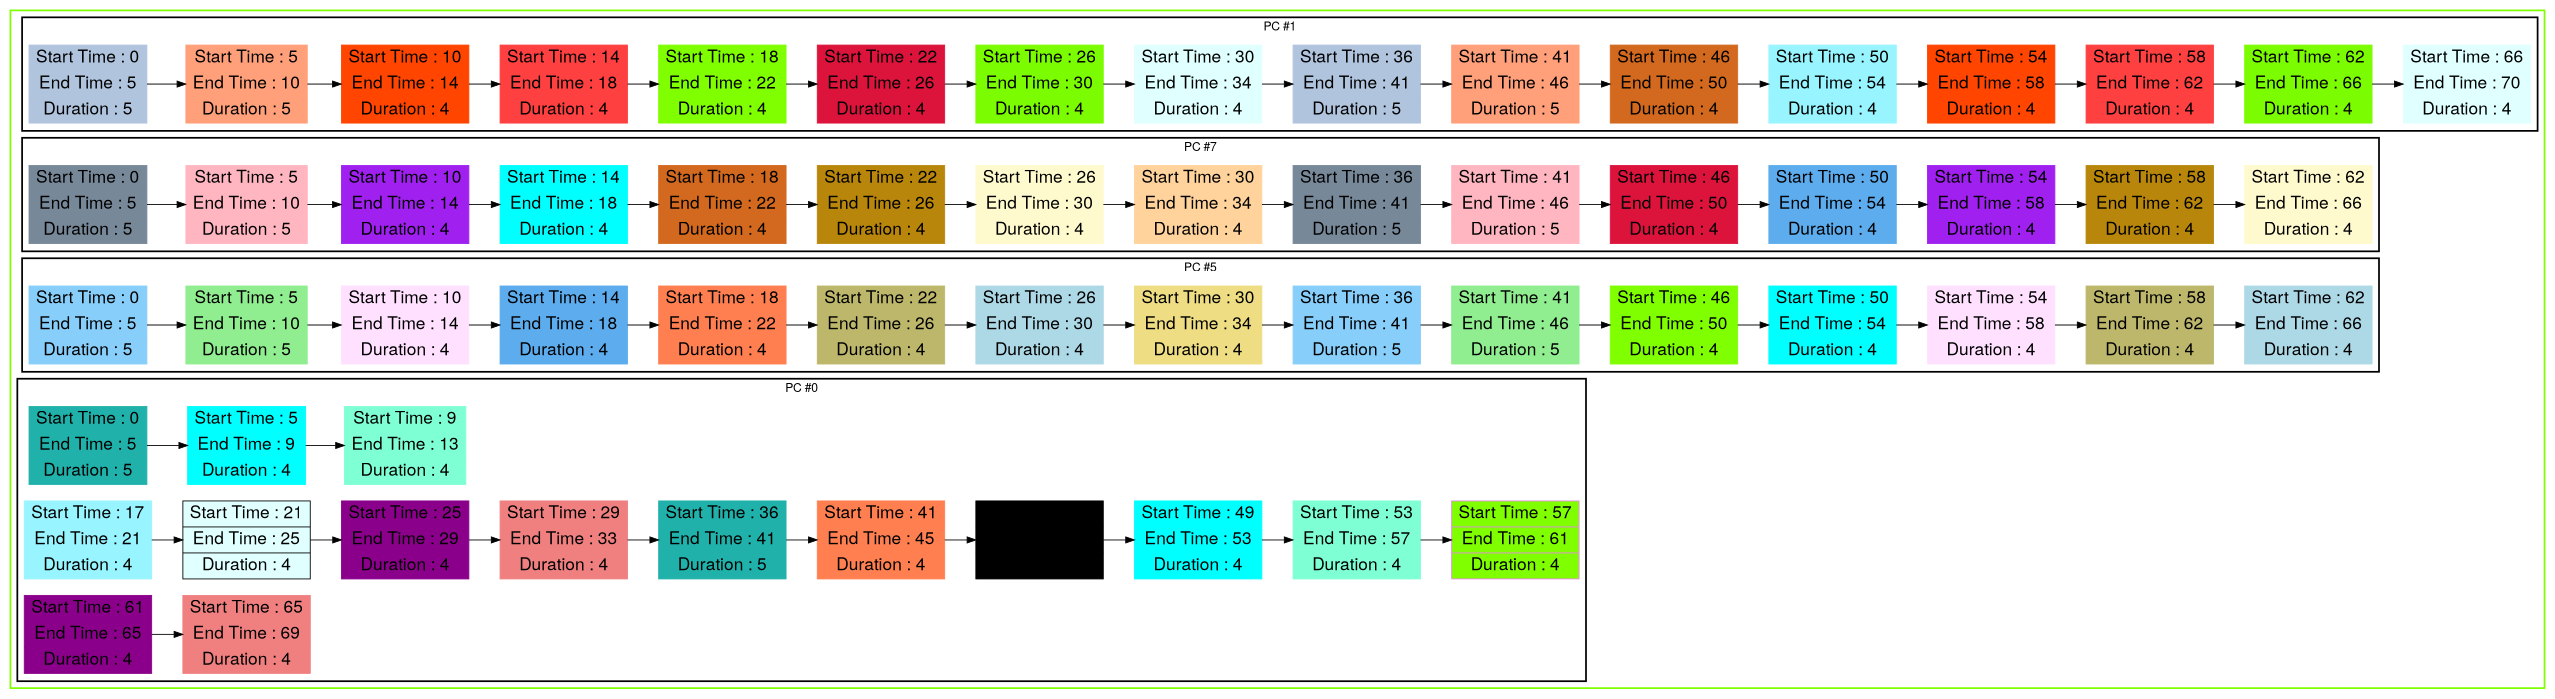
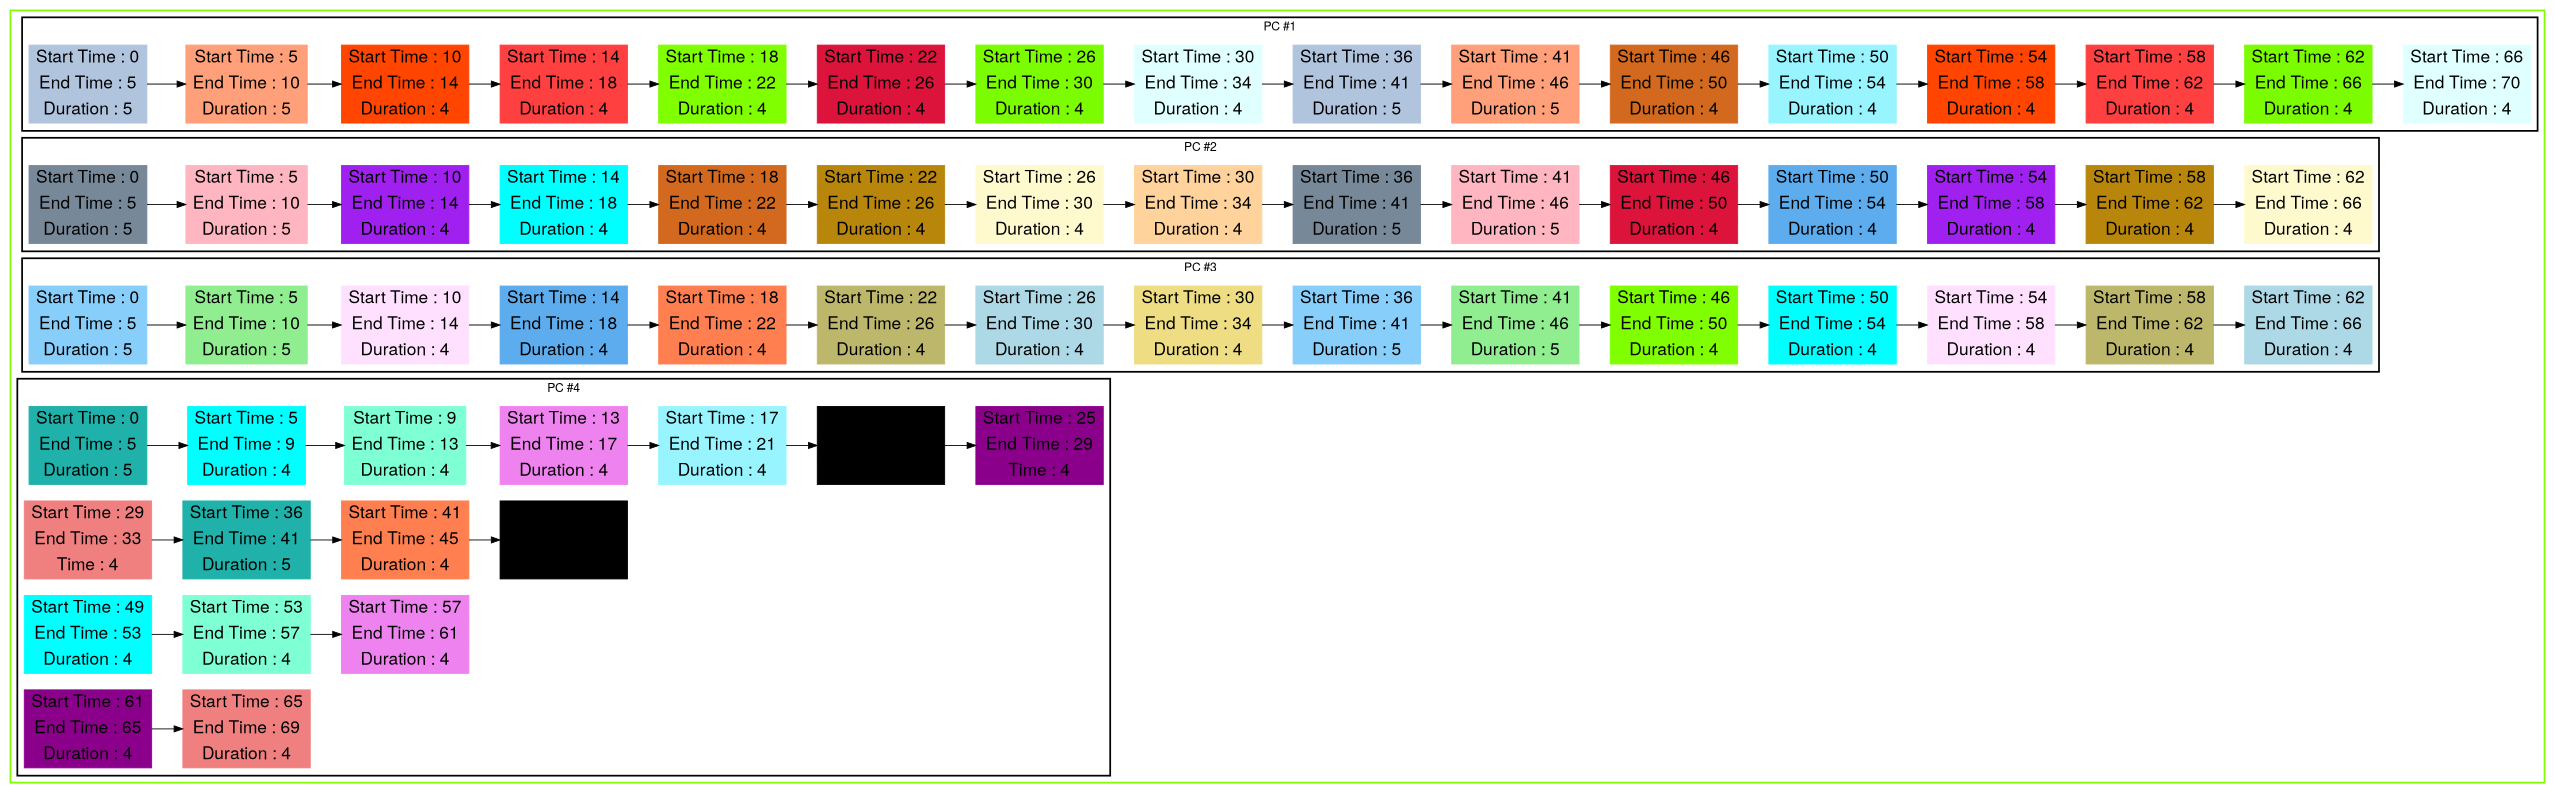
(1201, 148) -> (1201, 148)
(1201, 268) -> (1201, 268)
(802, 389) -> (564, 389)
none -> (564, 445)
(247, 540) -> (881, 445)
(480, 540) -> none
(1115, 540) -> none
(1515, 540) -> (405, 634)
(405, 565) -> (1040, 471)
(564, 565) -> (88, 565)
